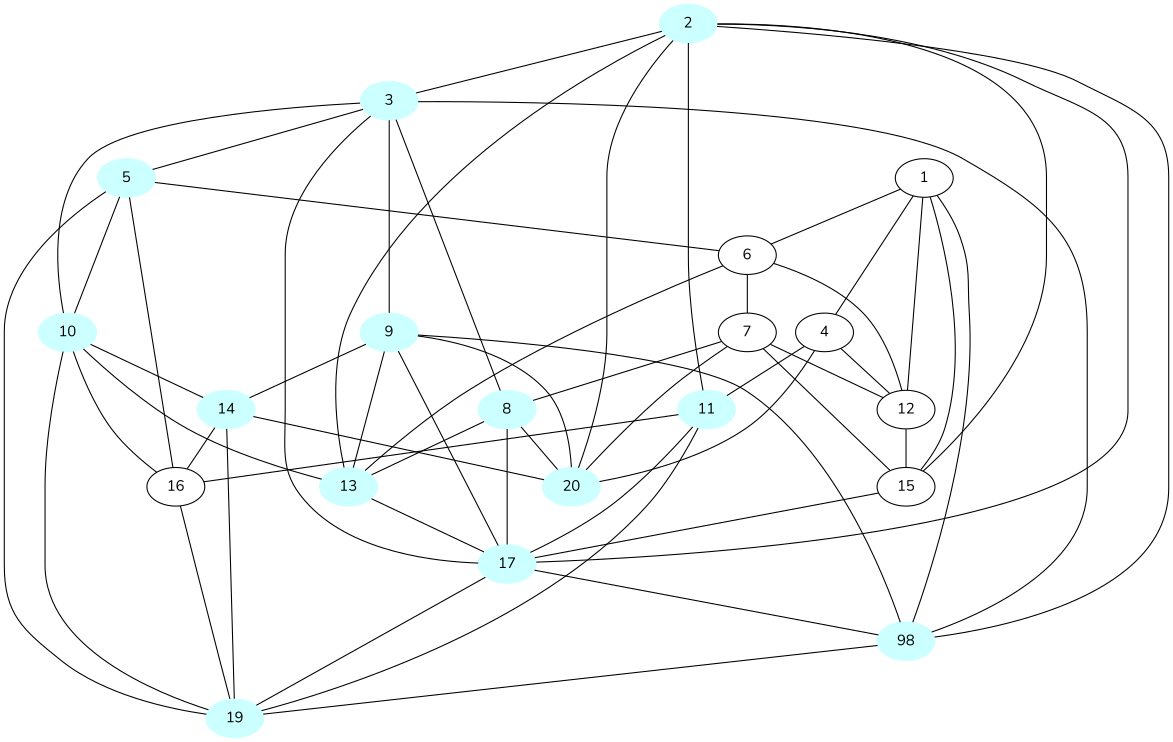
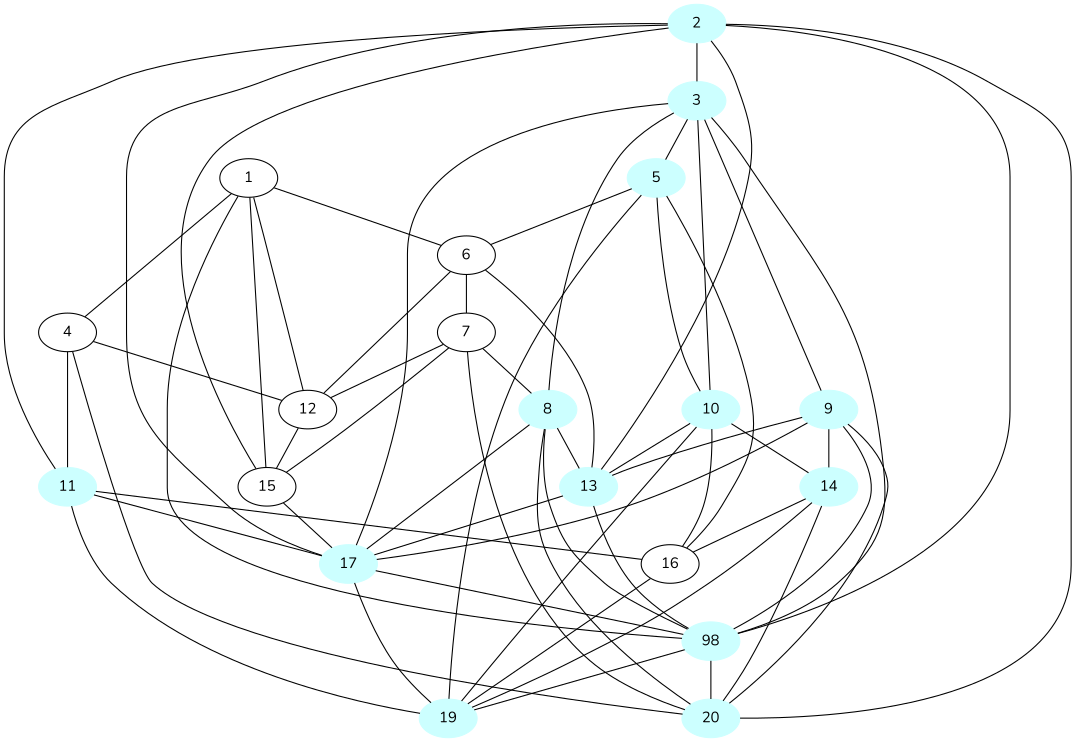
none -> (585, 566)
none -> (627, 578)
none -> (711, 680)
